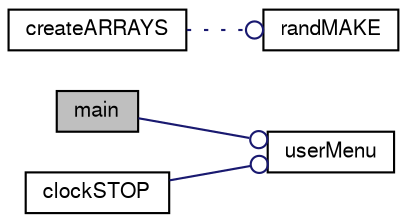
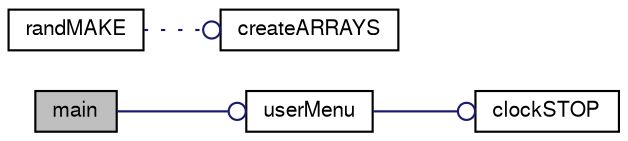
(216, 30) -> (173, 30)
(210, 173) -> (415, 111)
